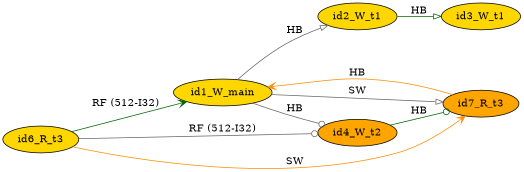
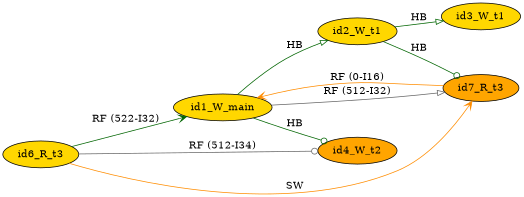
(277, 50) -> (277, 64)
(357, 73) -> (357, 77)
(357, 91) -> (357, 91)
(126, 103) -> (126, 119)
(286, 114) -> (287, 130)
(417, 119) -> (419, 57)
(223, 129) -> (223, 146)
